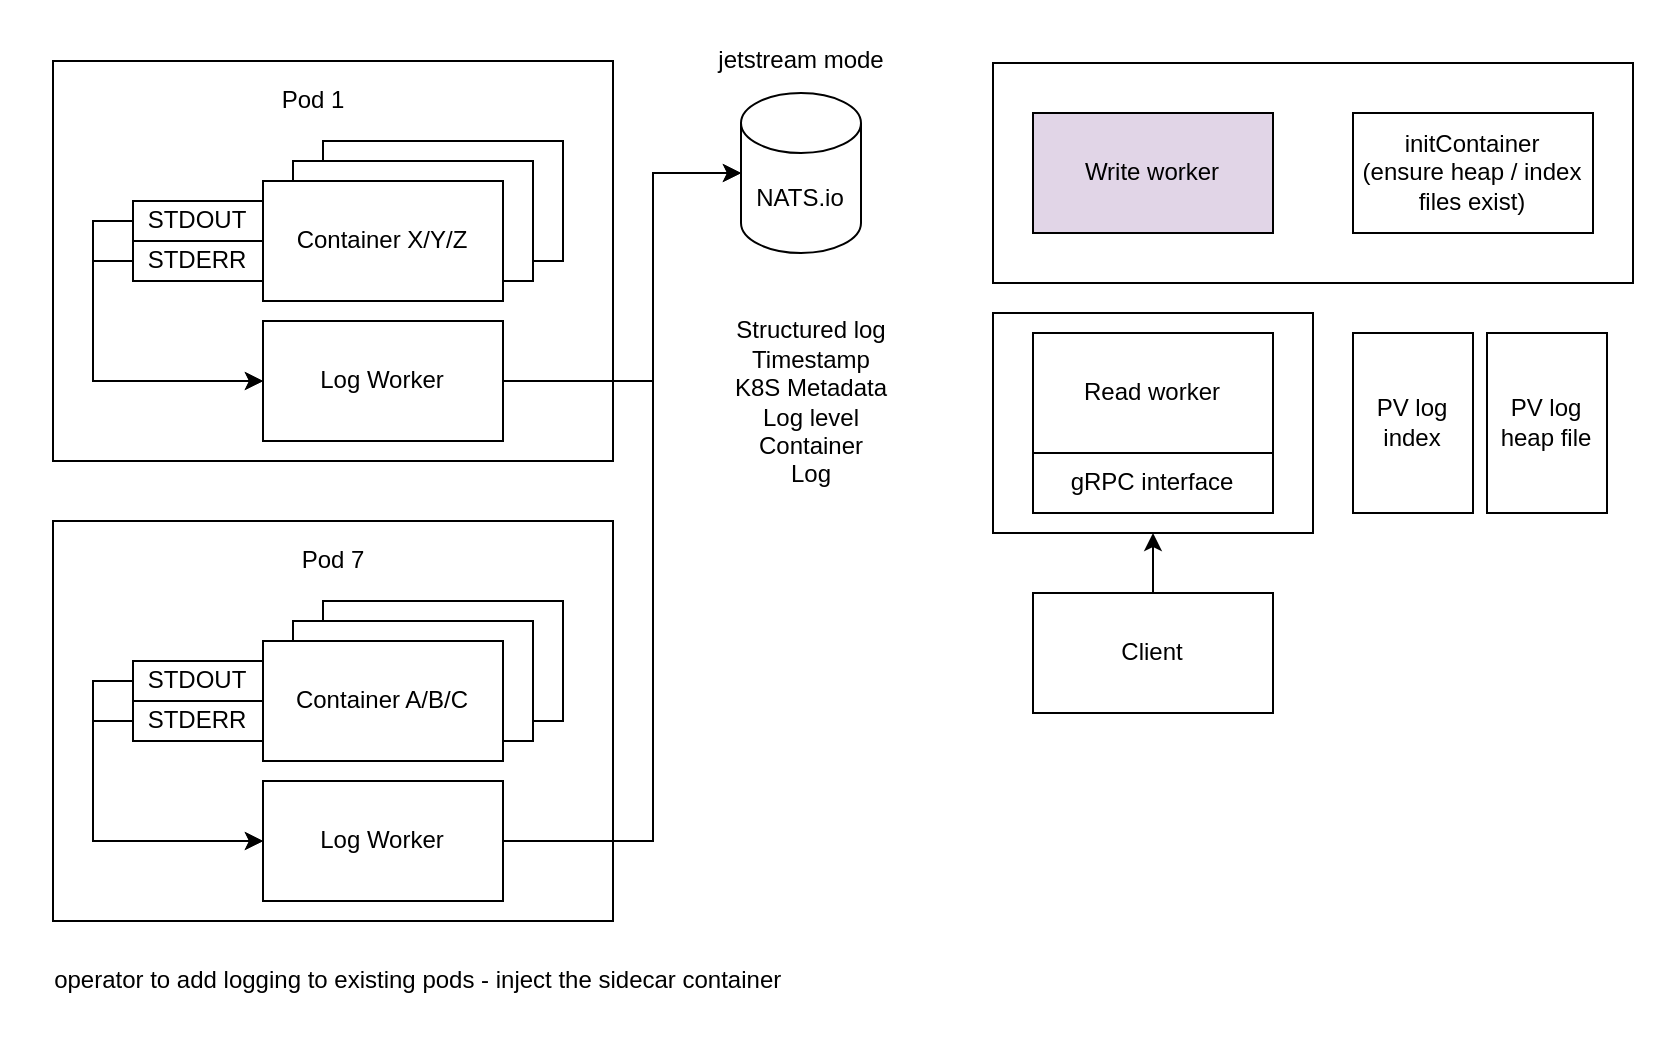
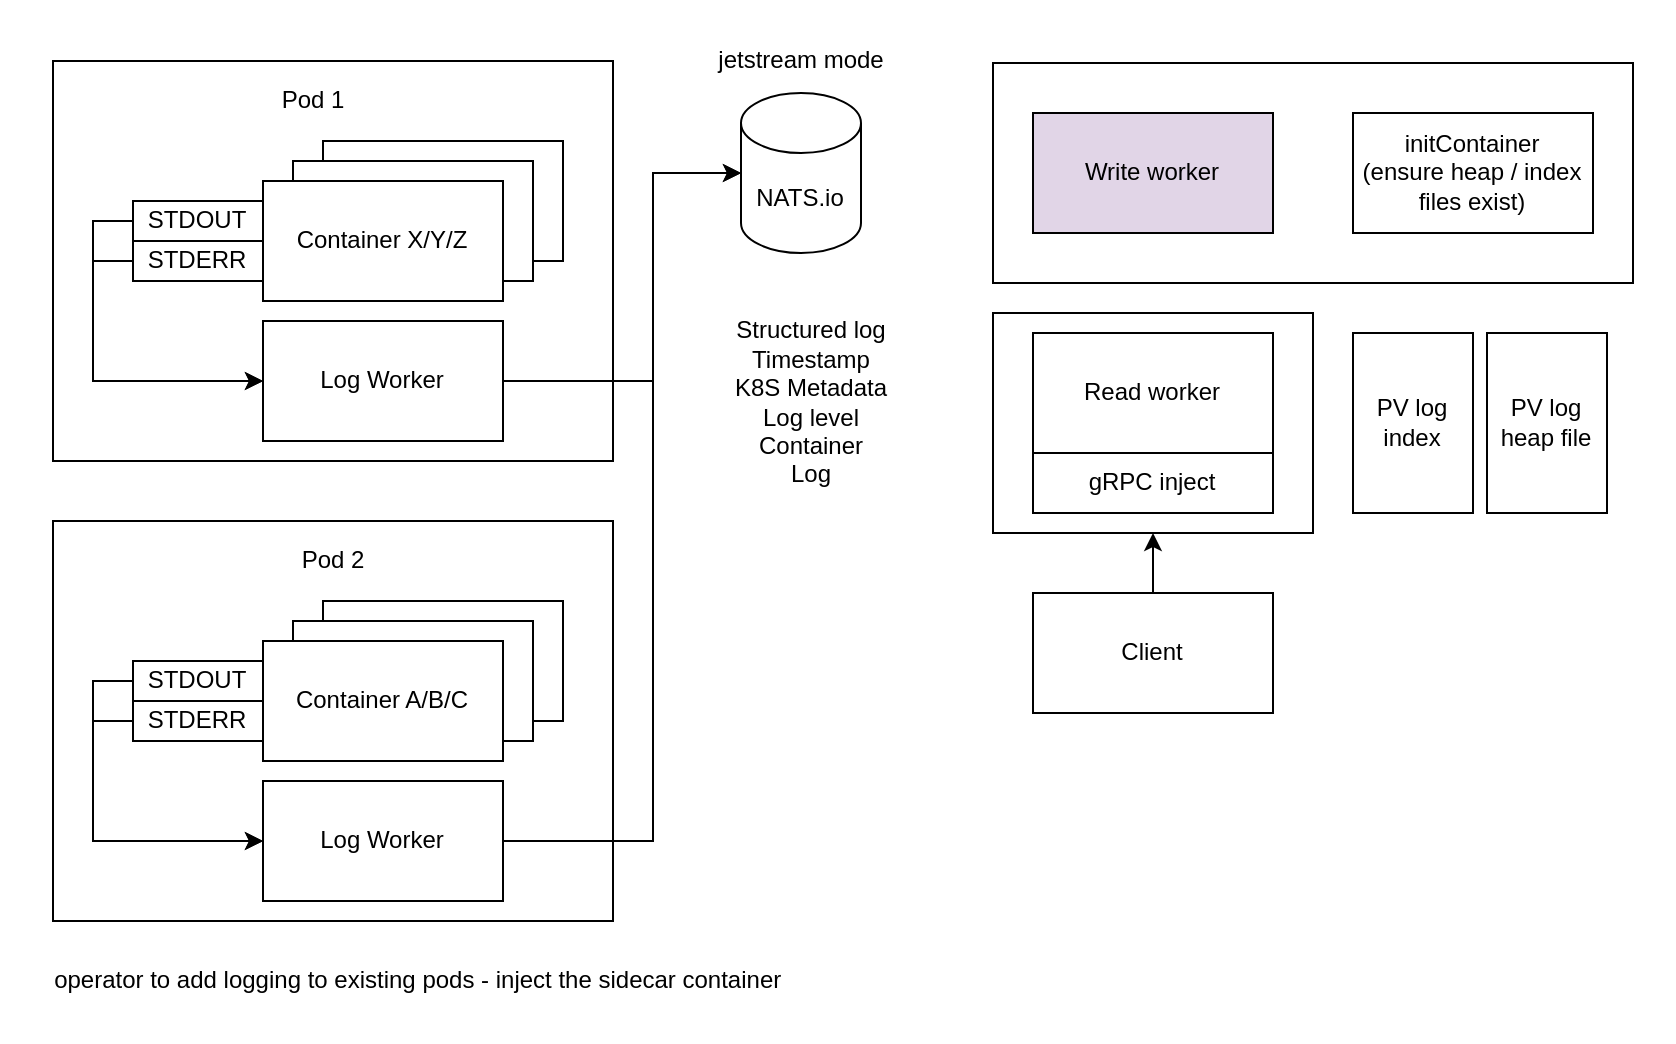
(1153, 483) -> (1153, 483)
(334, 561) -> (334, 561)
